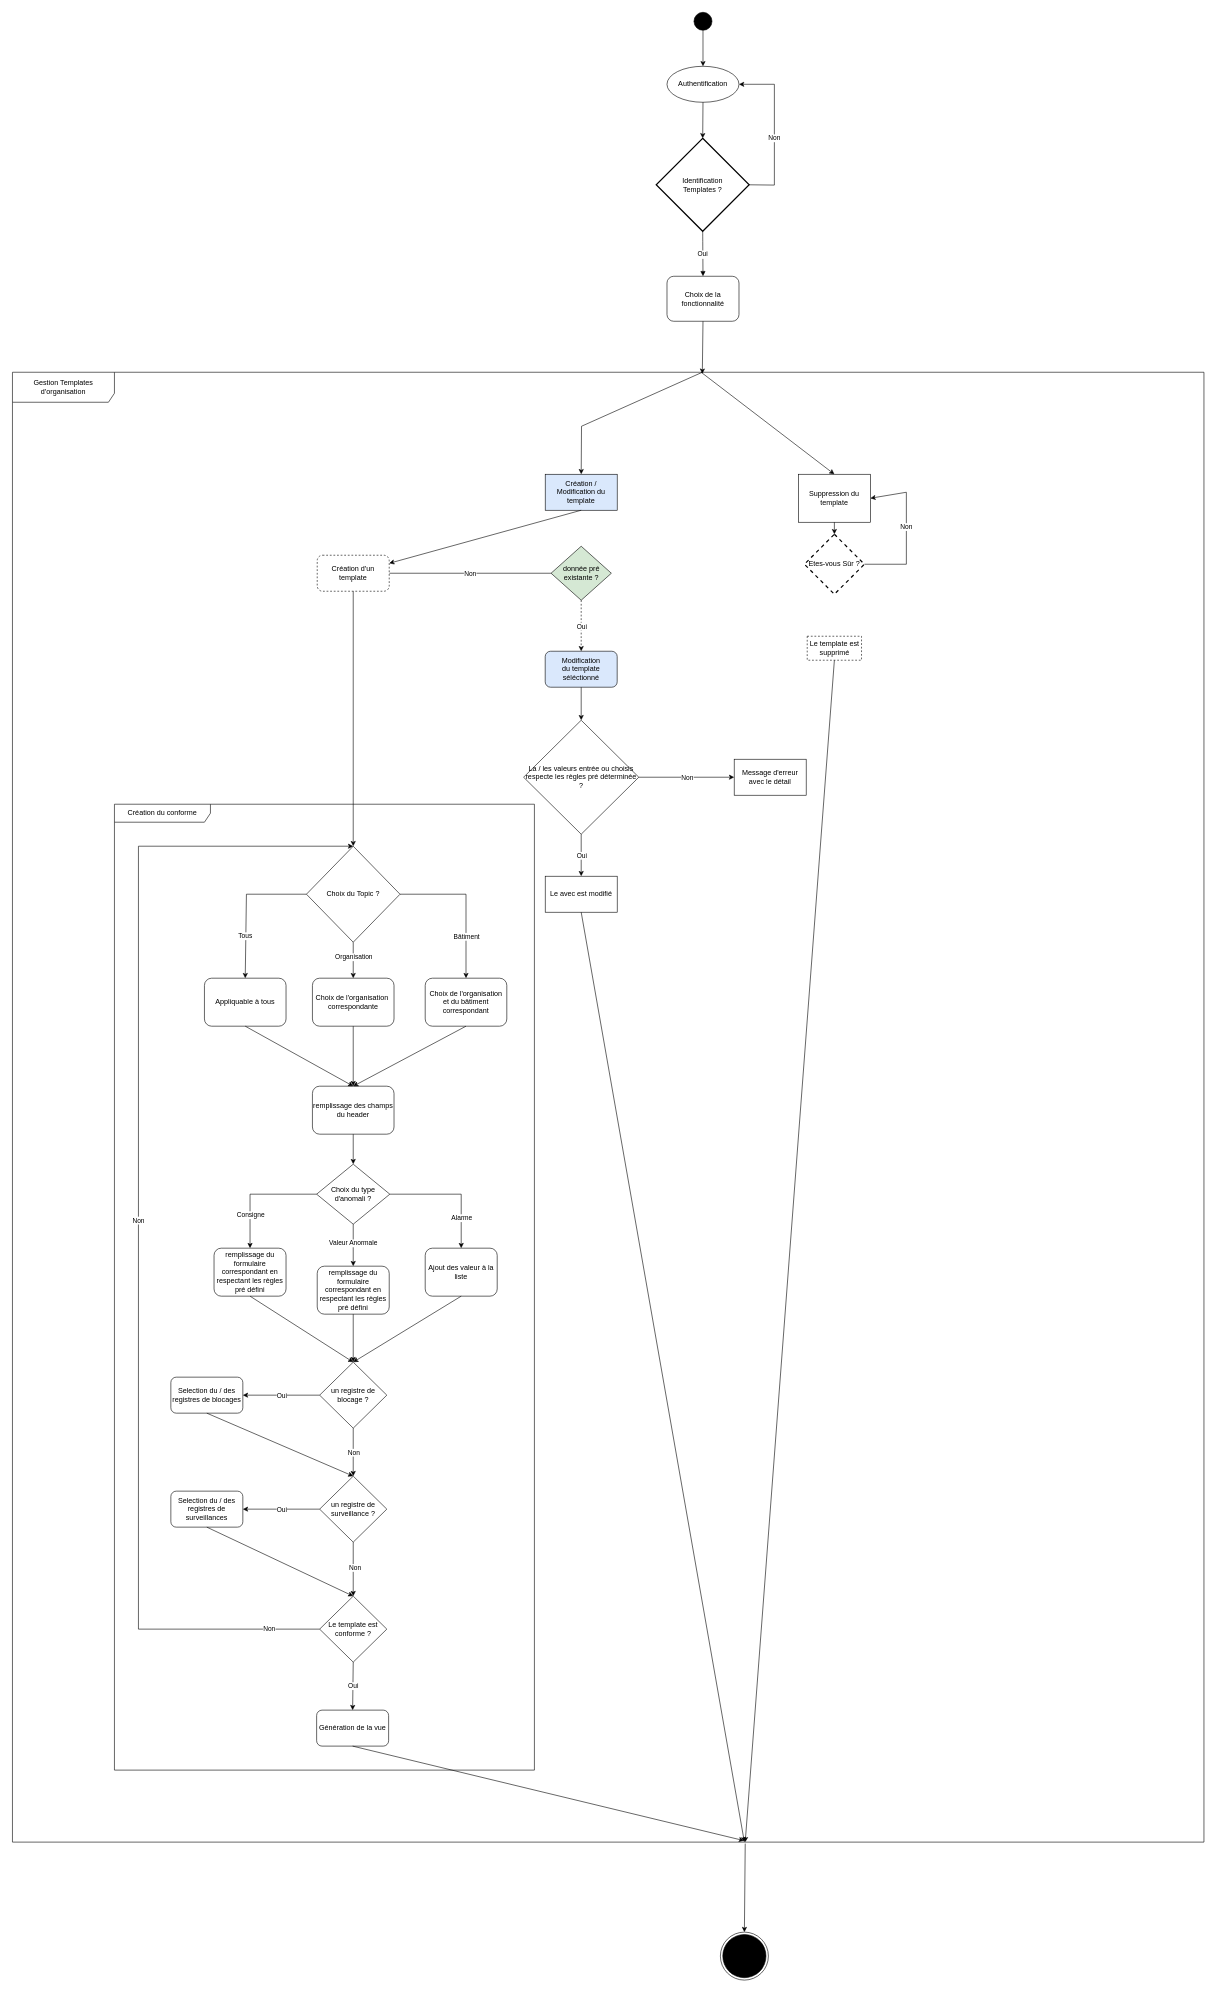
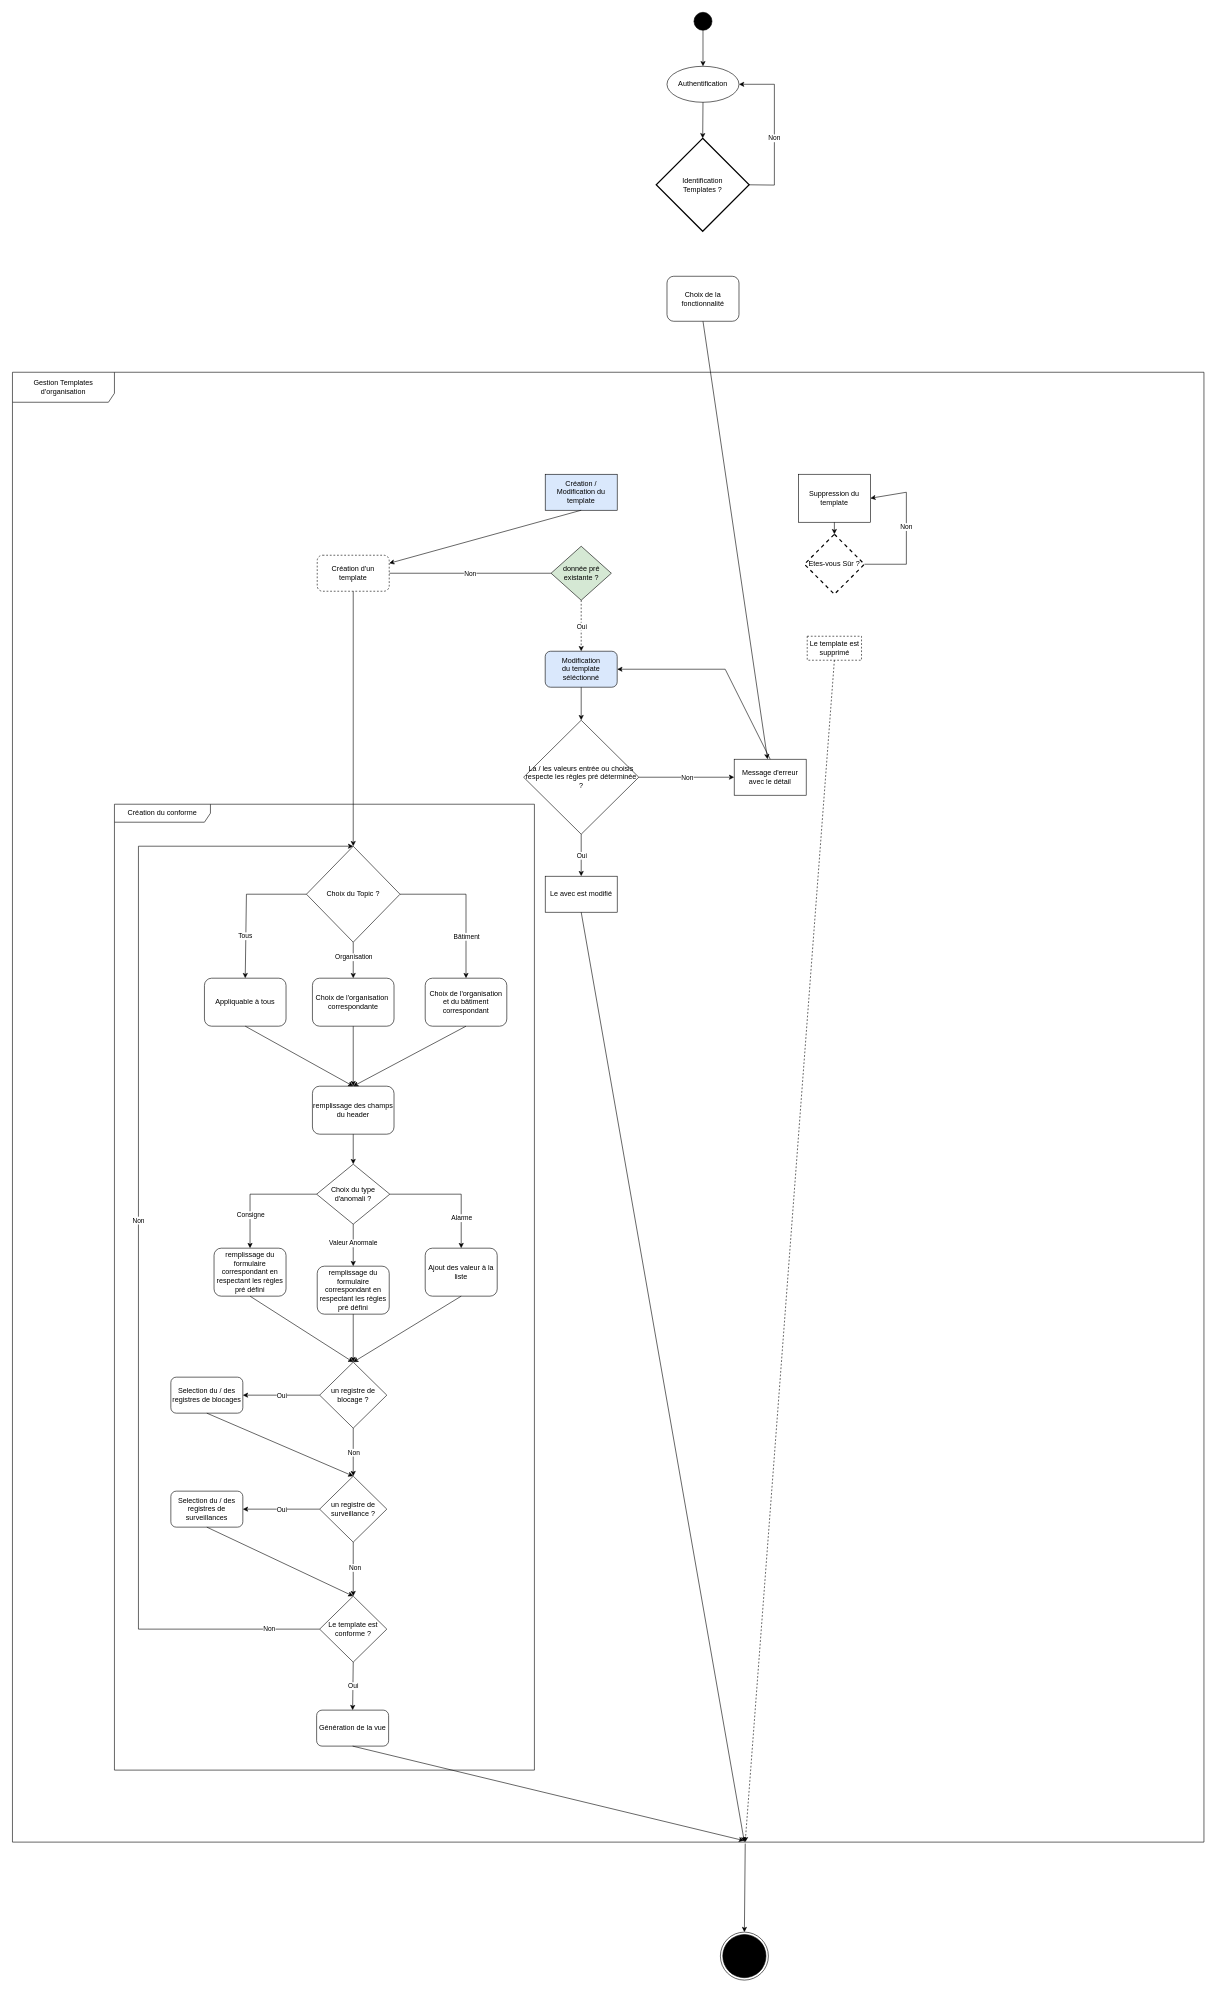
(703, 253) -> none
(703, 349) -> (738, 561)
(628, 405) -> none
(767, 422) -> none
none -> (769, 757)
(790, 1249) -> (790, 1249)
